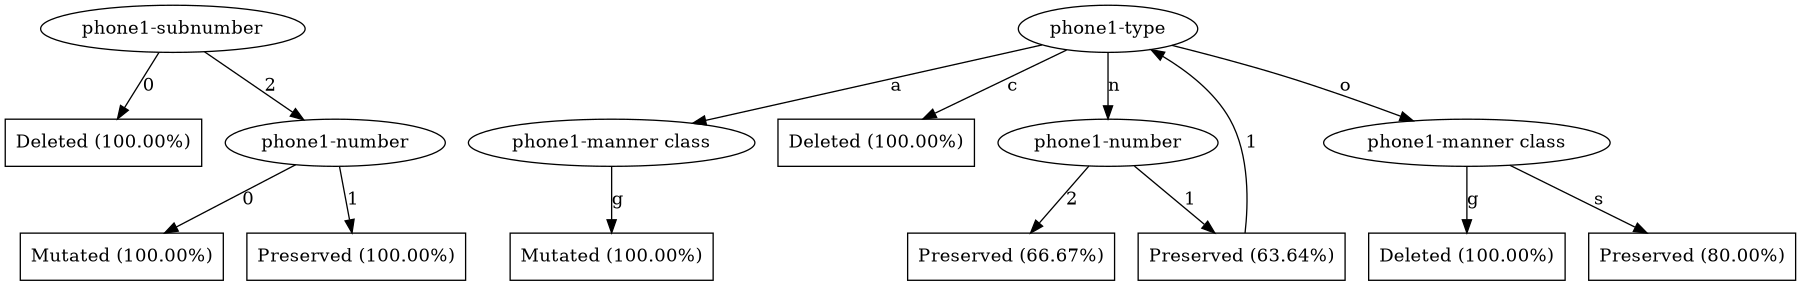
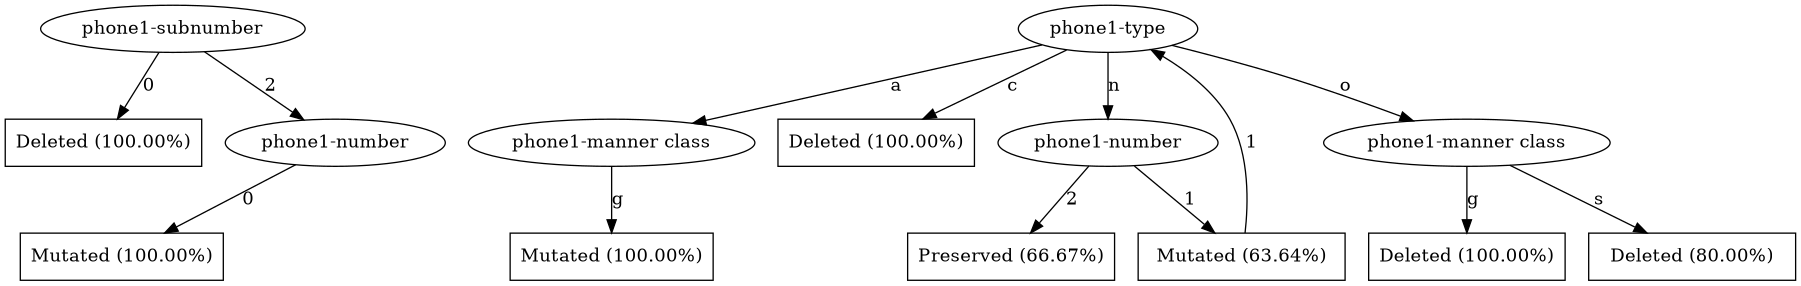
(356, 257) -> none
(1242, 257) -> (1242, 257)
(1692, 257) -> (1692, 257)
